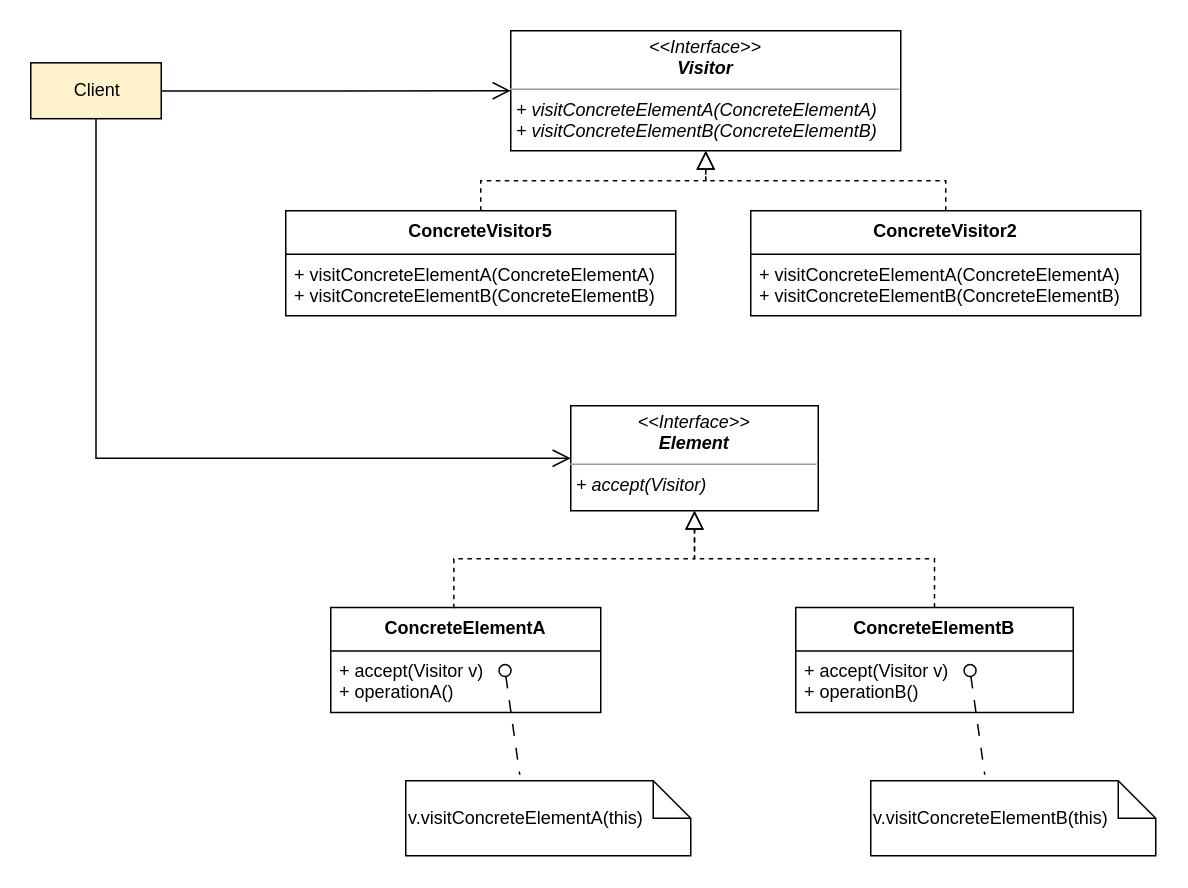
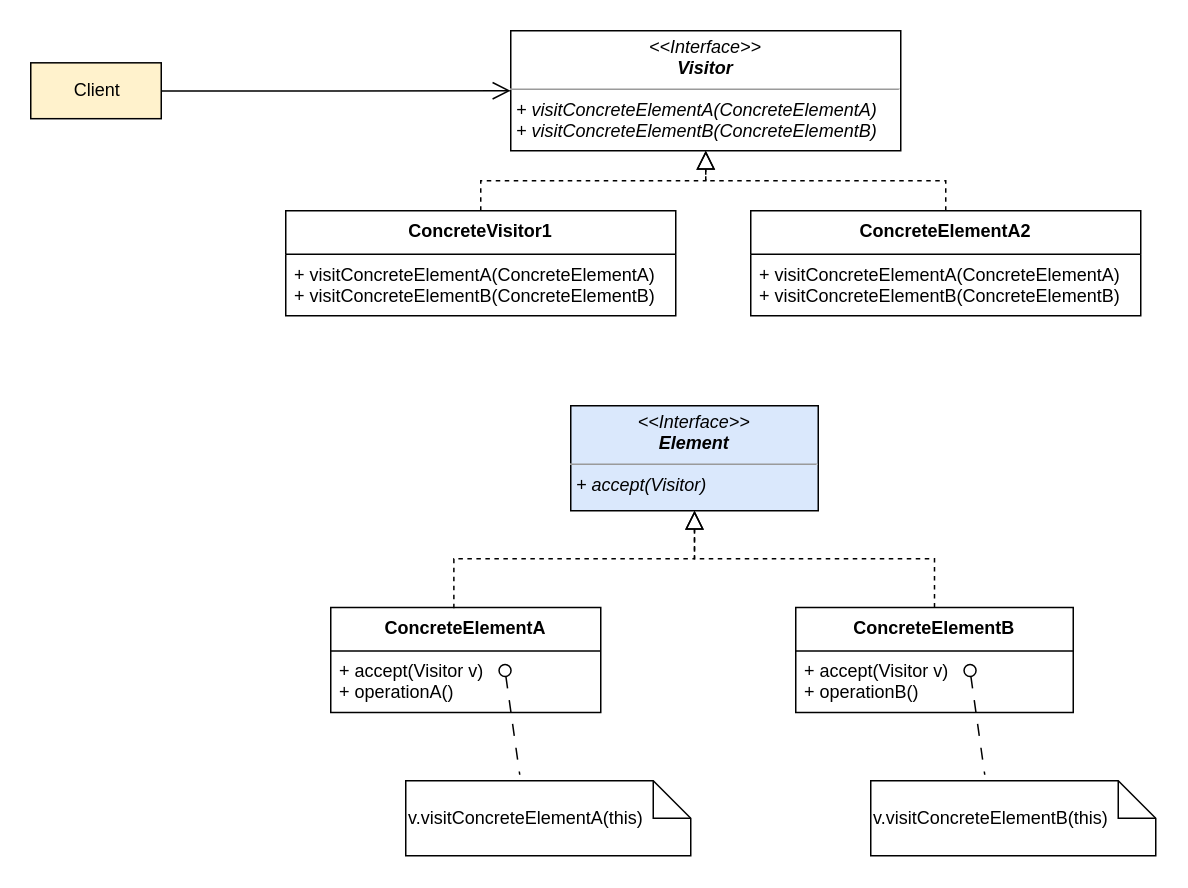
(480, 231) -> (480, 231)
(945, 231) -> (945, 231)
(162, 458) -> none
(695, 458) -> (695, 458)
